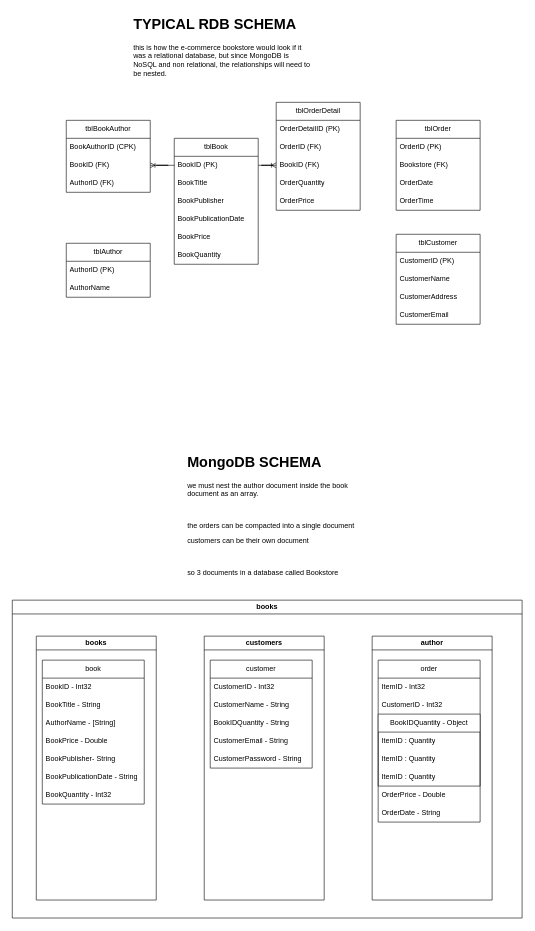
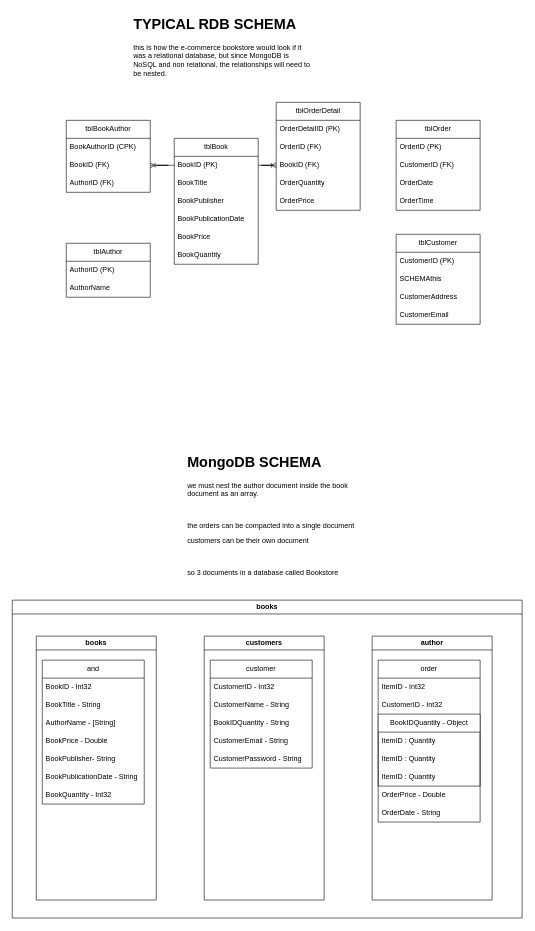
(427, 165) -> (429, 165)
(424, 279) -> (419, 279)
(93, 669) -> (93, 669)
